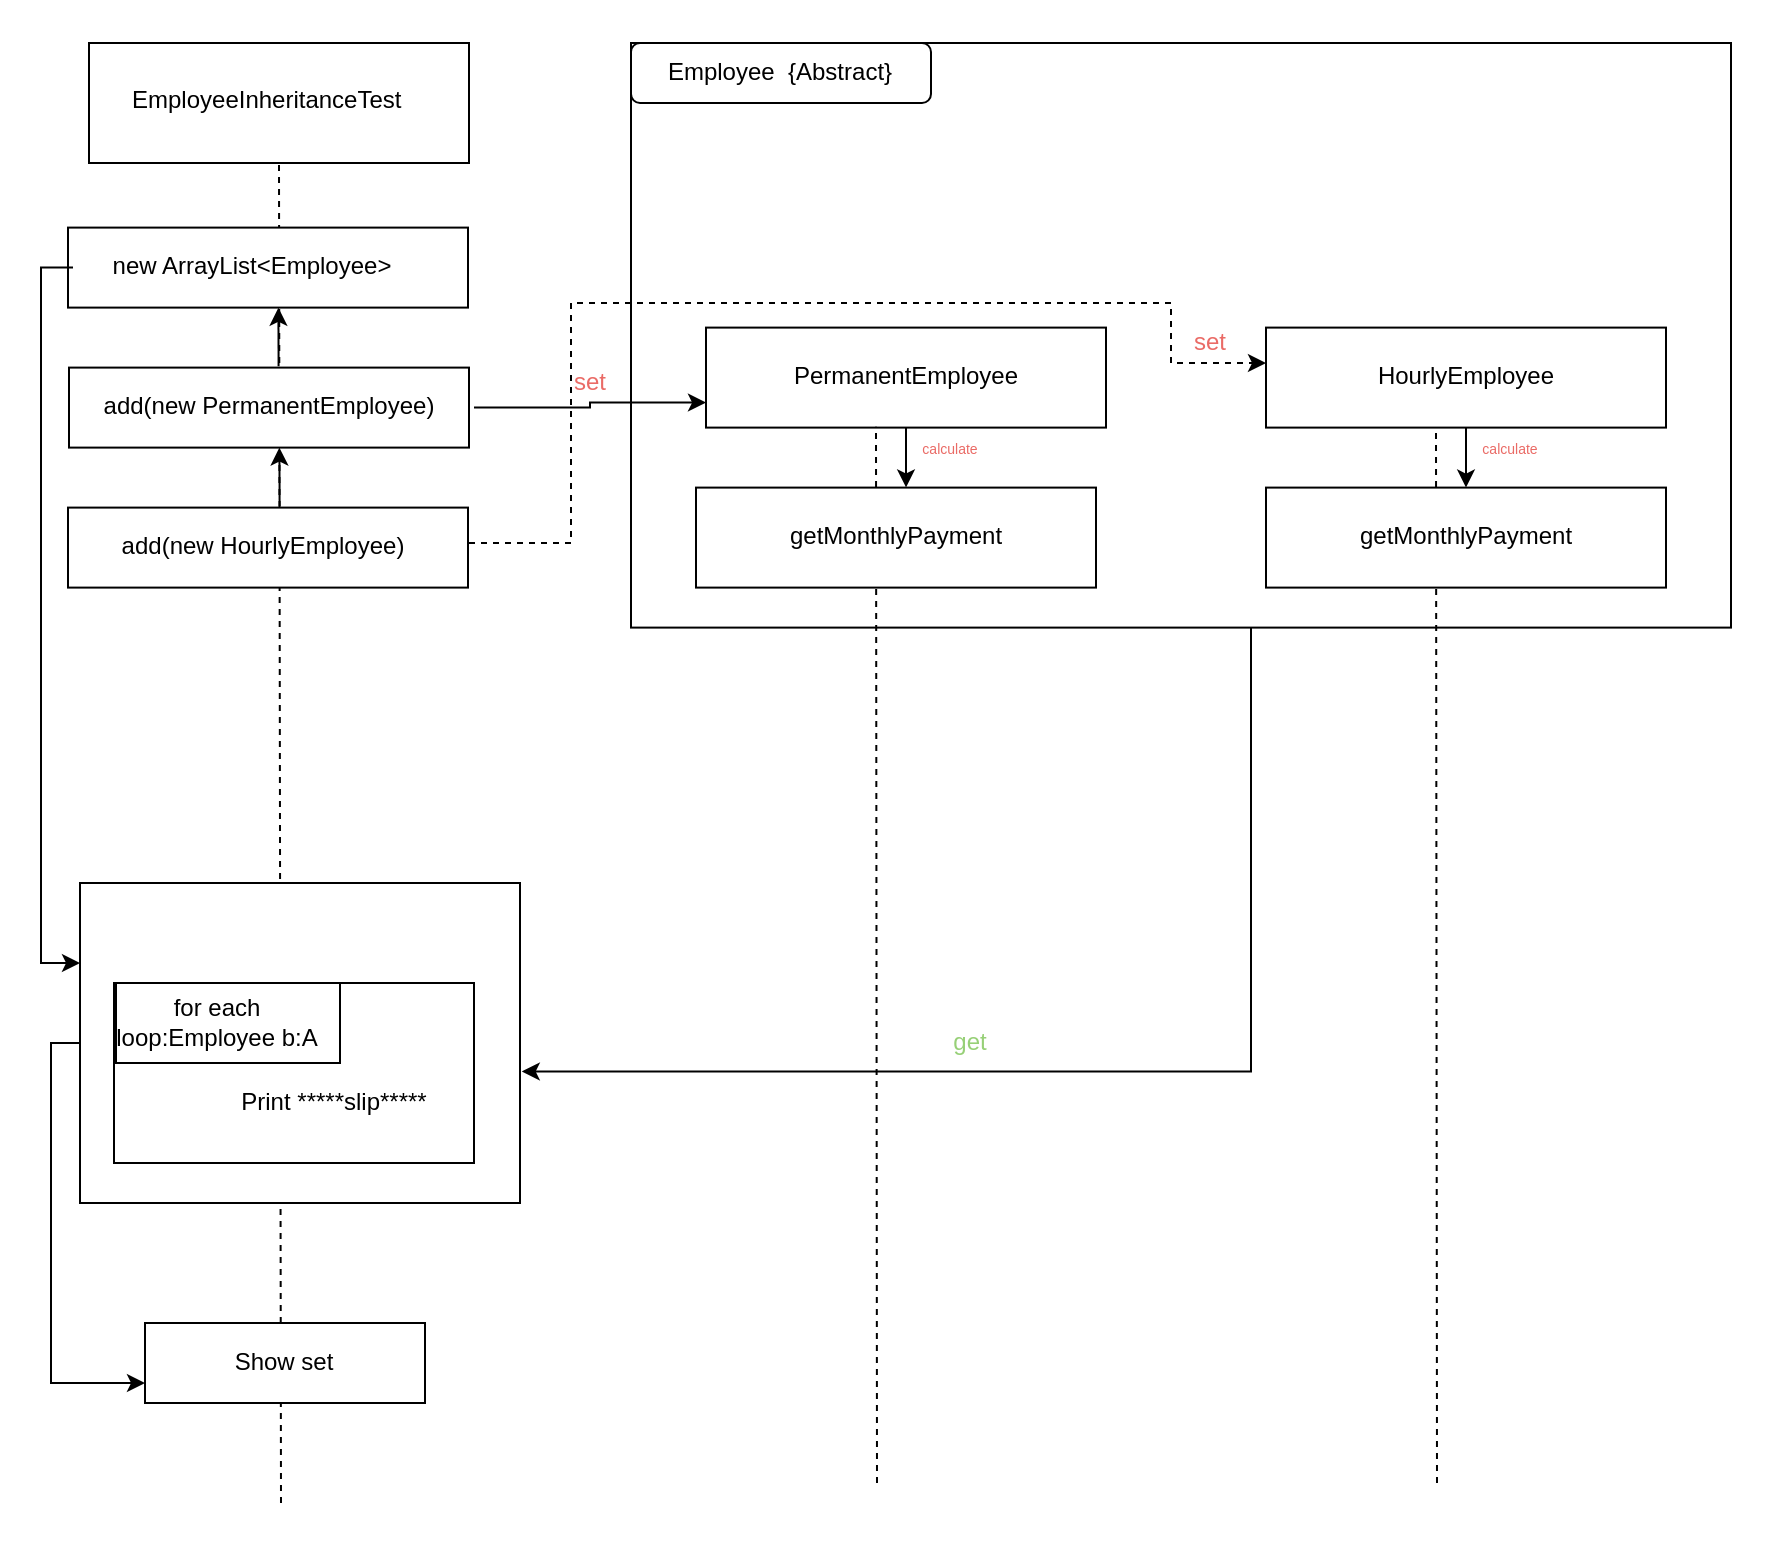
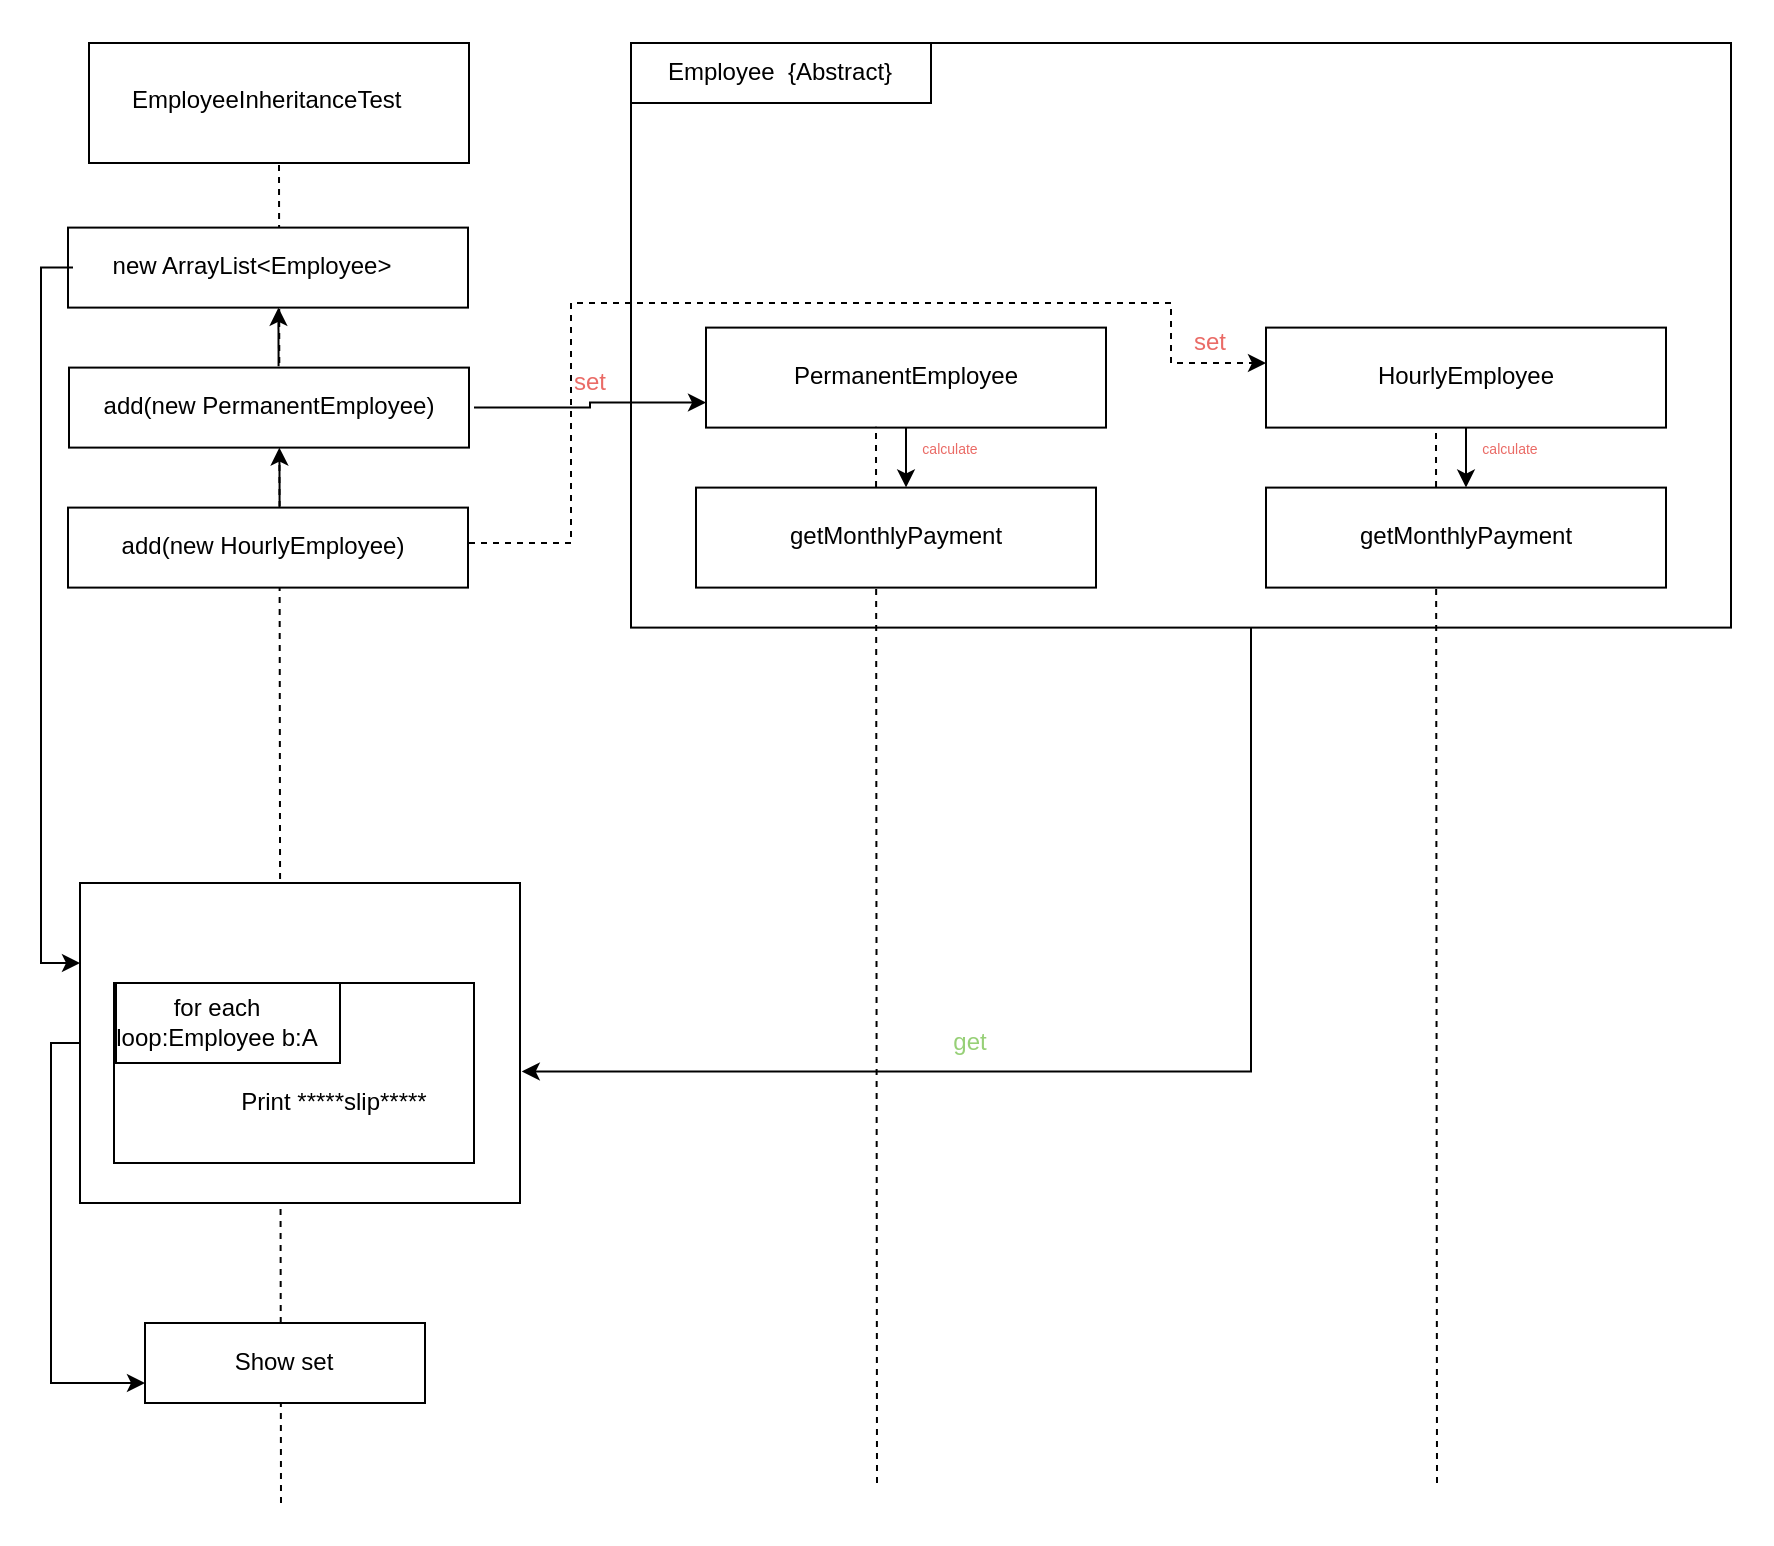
(781, 73) -> (781, 73)
